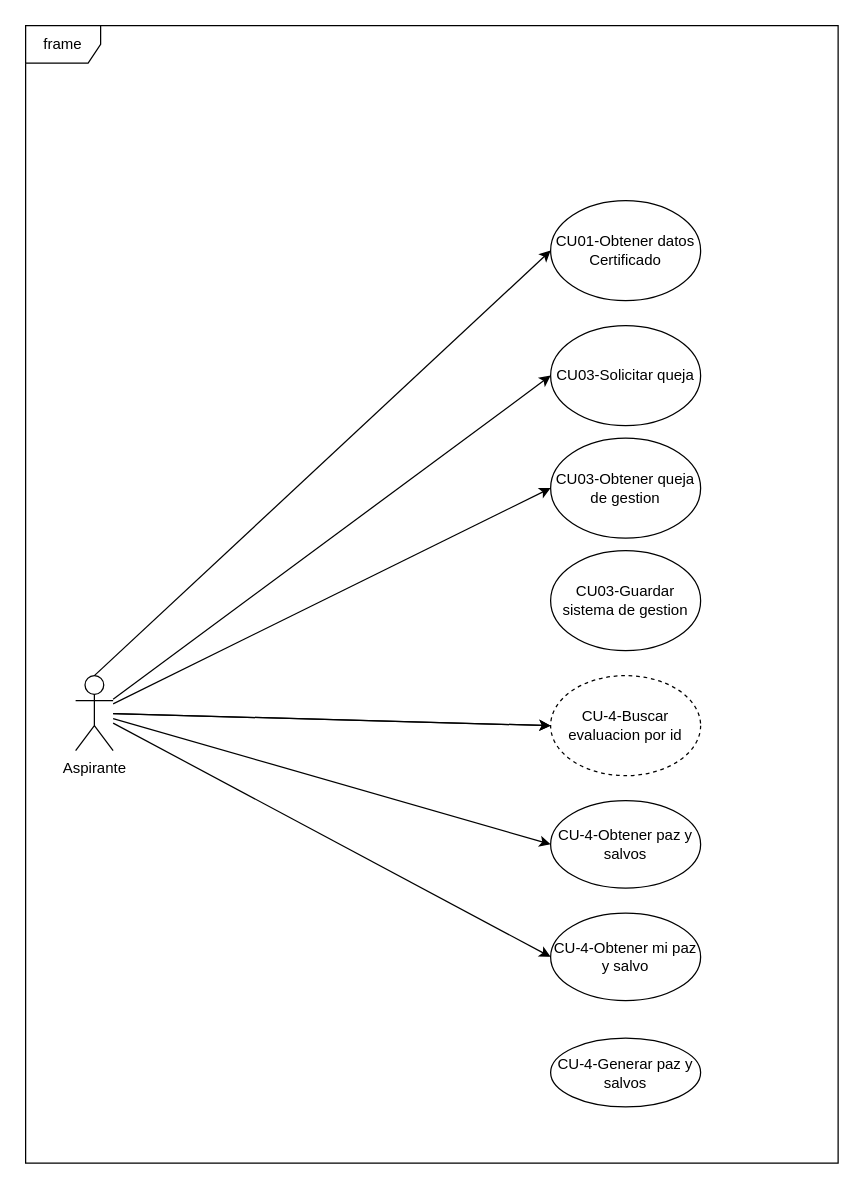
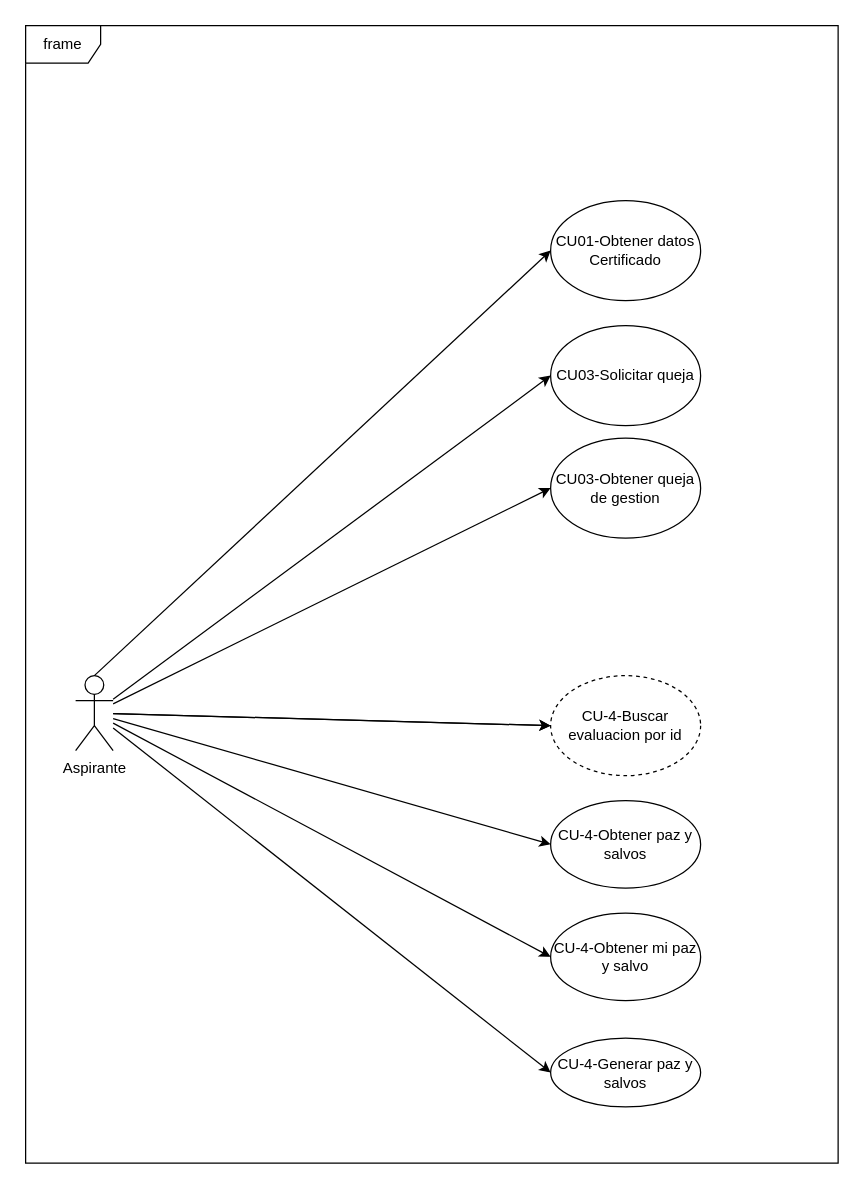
(626, 601) -> none
none -> (329, 898)
